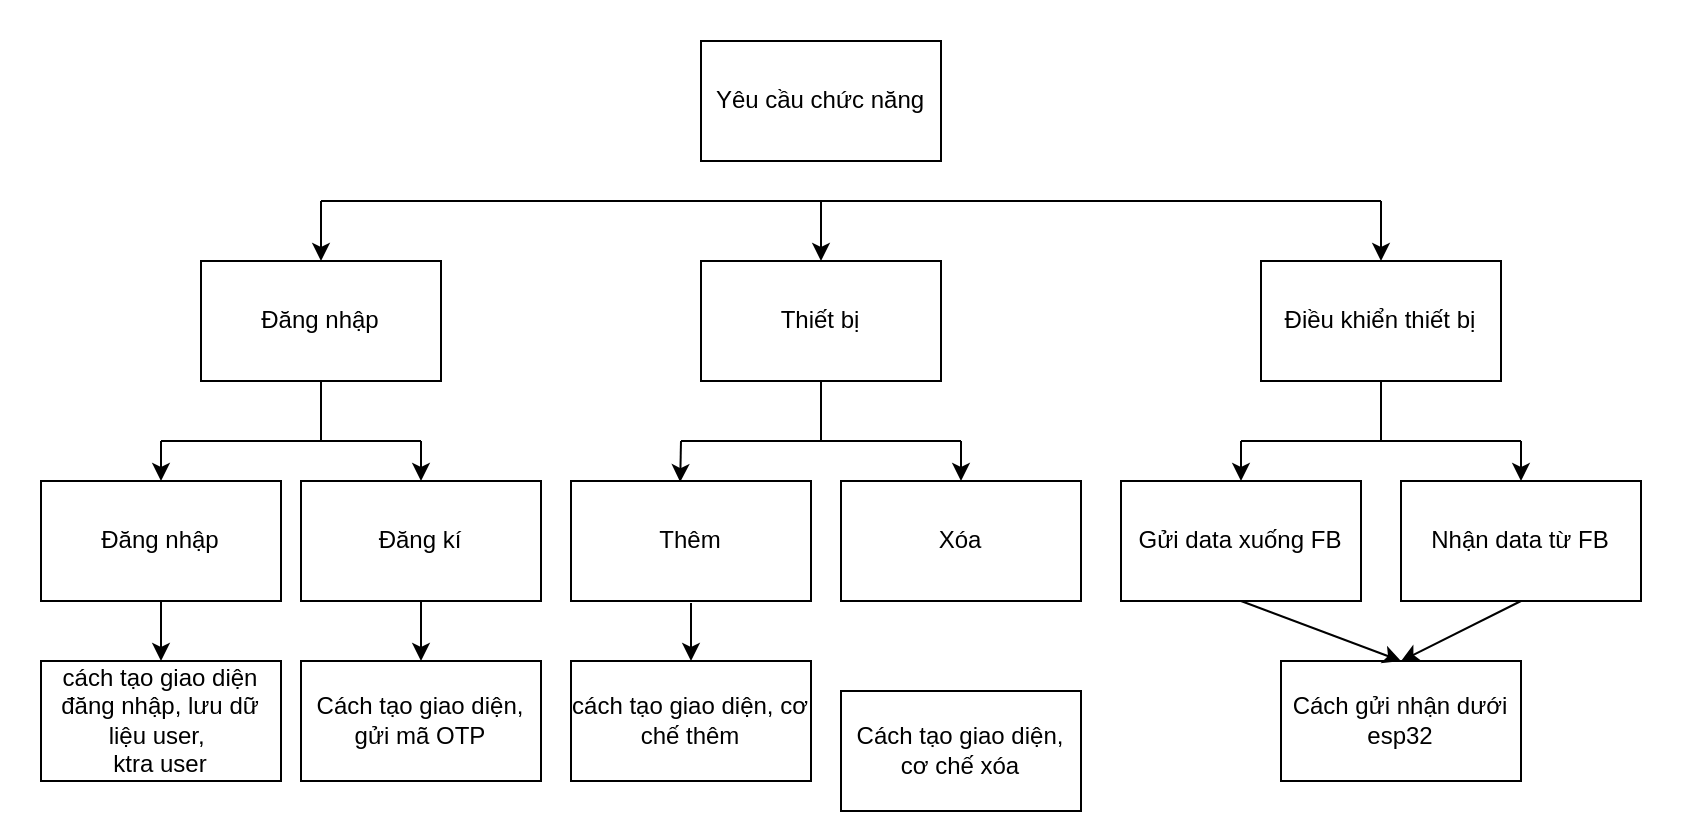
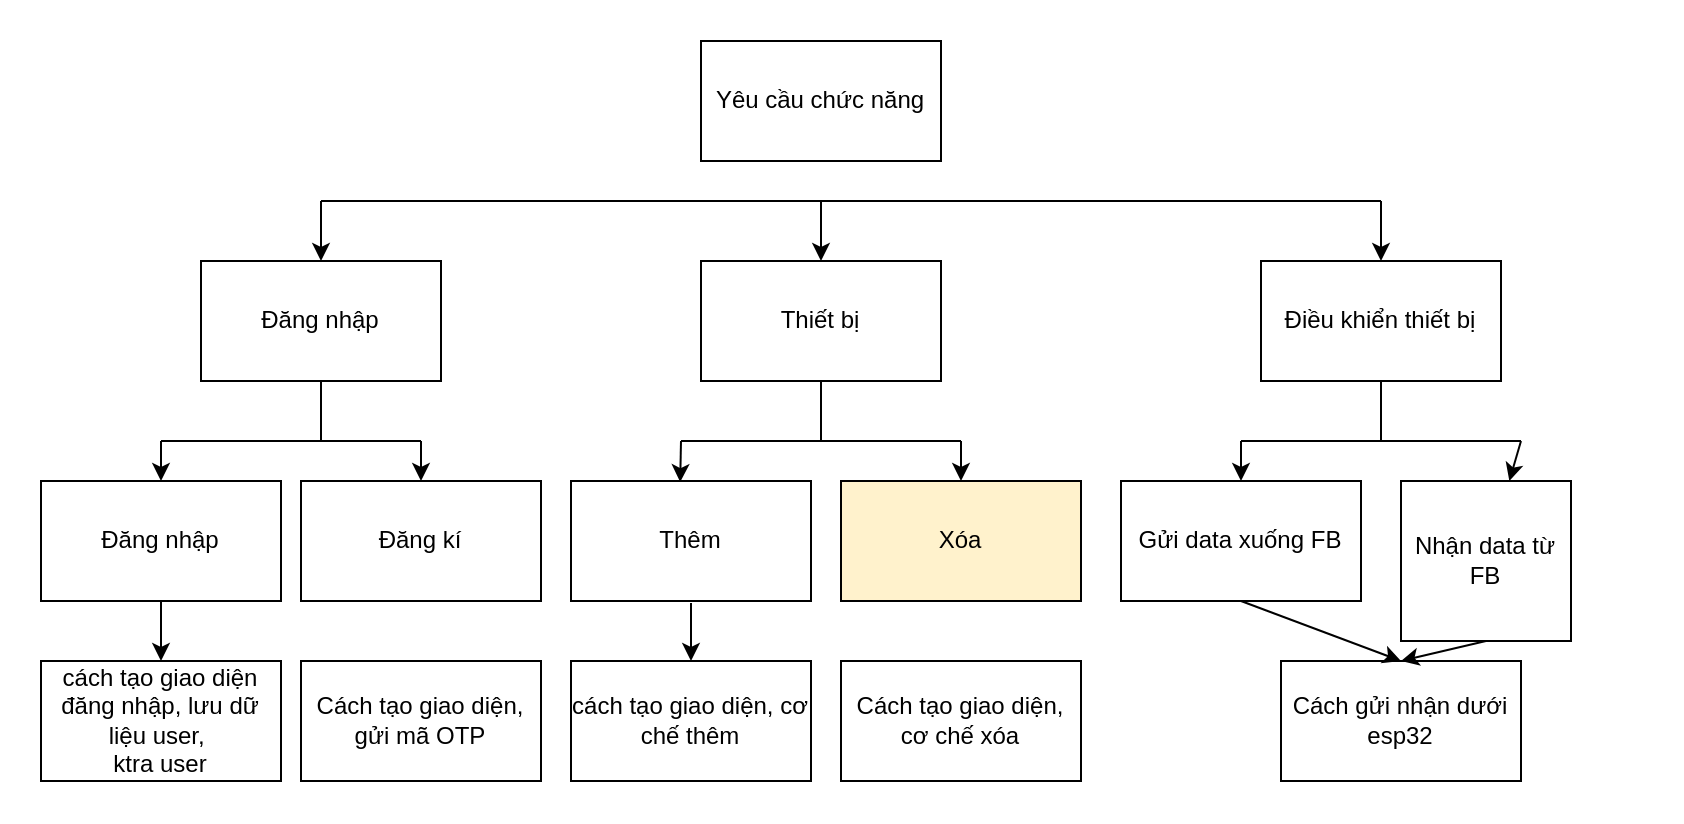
(961, 541) -> (961, 541)
(1521, 541) -> (1486, 561)
(421, 624) -> none
(961, 751) -> (961, 721)
